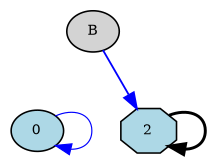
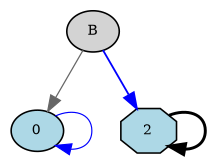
none -> (69, 74)
